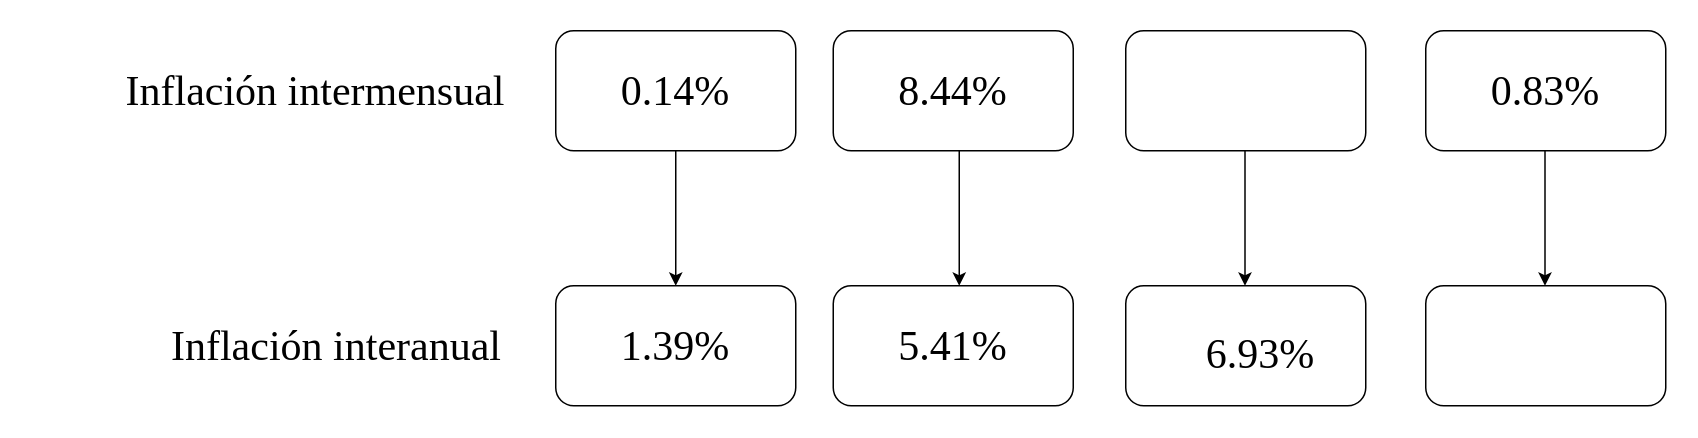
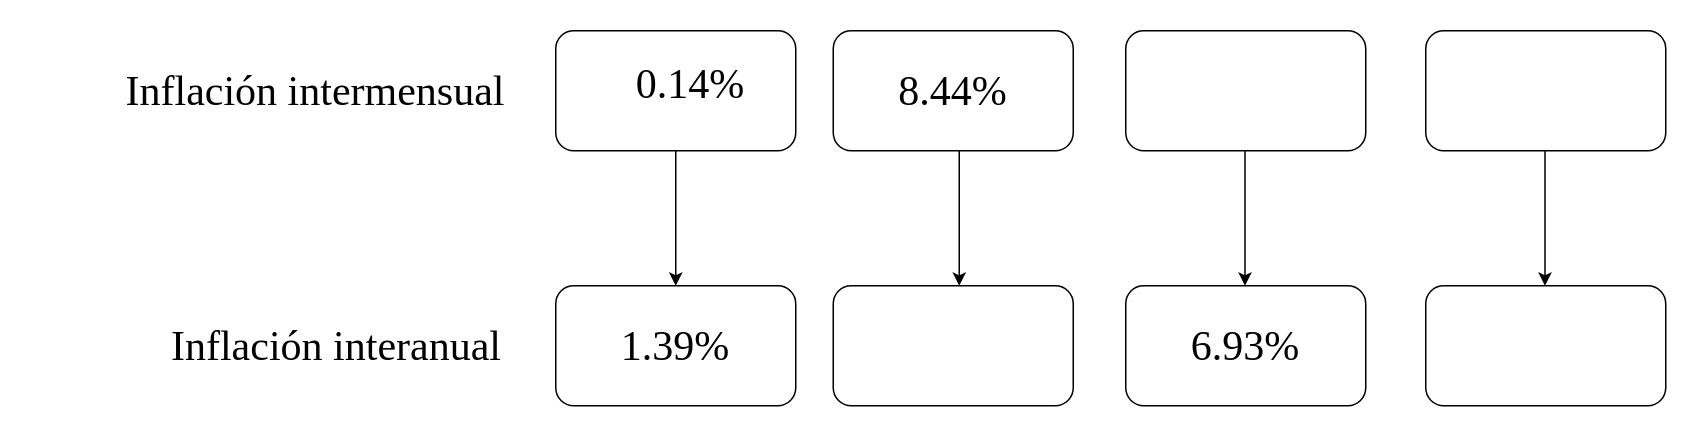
(676, 91) -> (691, 83)
(1546, 91) -> none
(953, 346) -> none
(1261, 353) -> (1246, 346)
